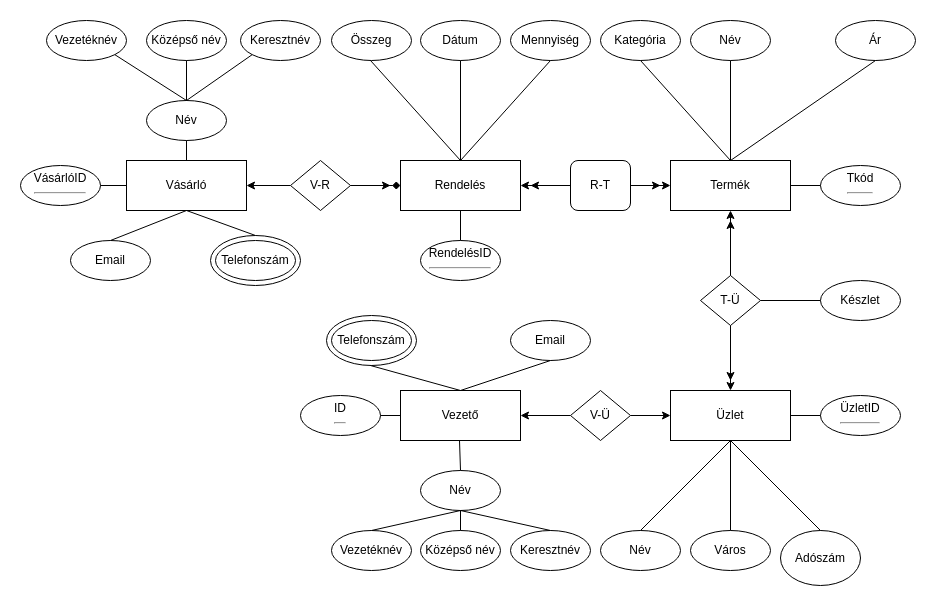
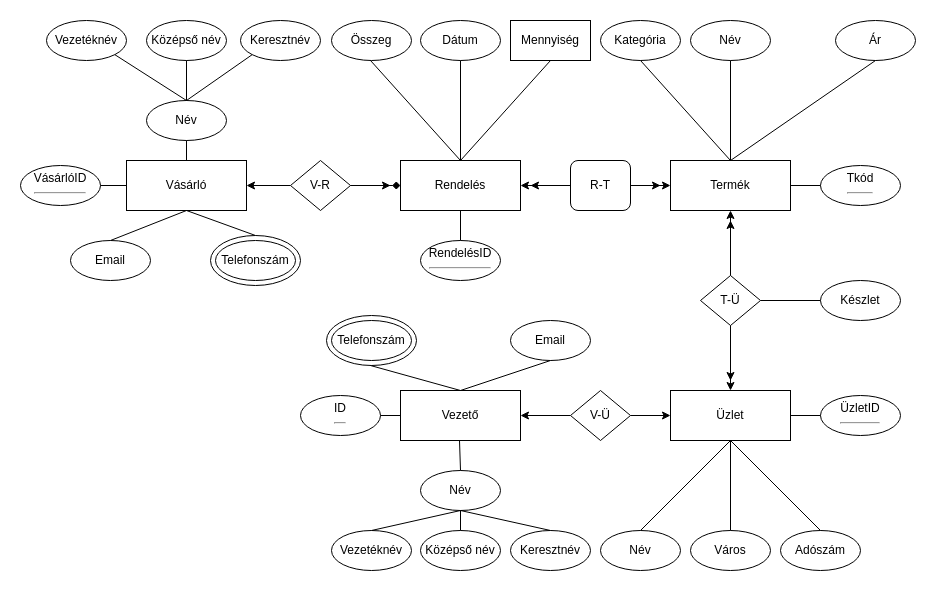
(551, 41) -> (551, 41)
(821, 558) -> (821, 551)
